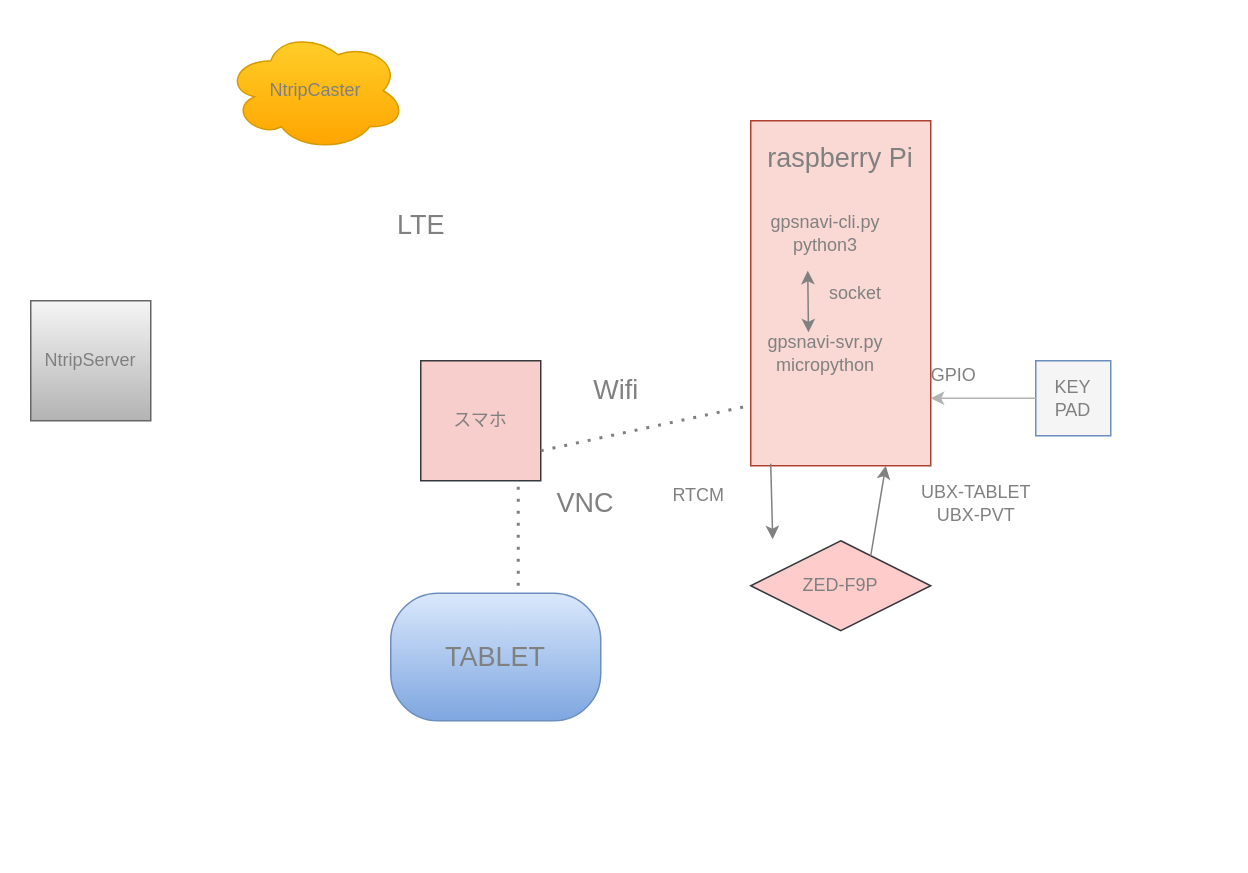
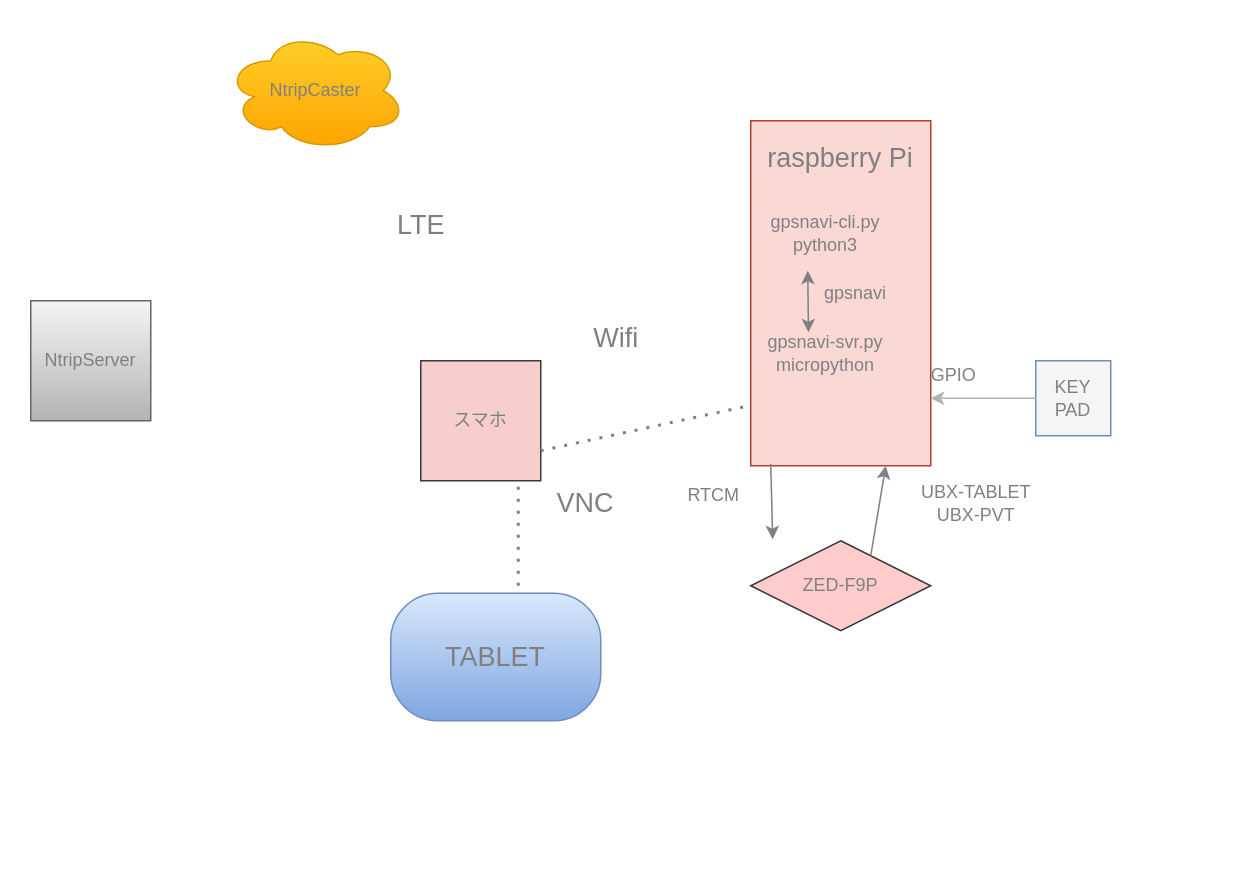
(856, 293) -> (856, 293)
(616, 391) -> (616, 338)
(698, 496) -> (713, 496)
